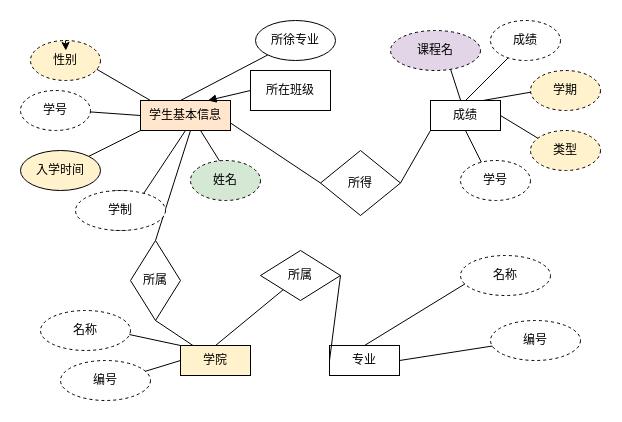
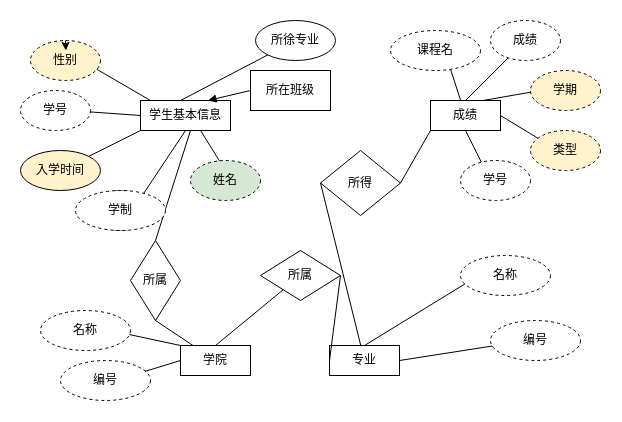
(436, 51) -> (436, 51)
(186, 116) -> (186, 116)
(276, 153) -> (341, 264)
(216, 361) -> (216, 361)
